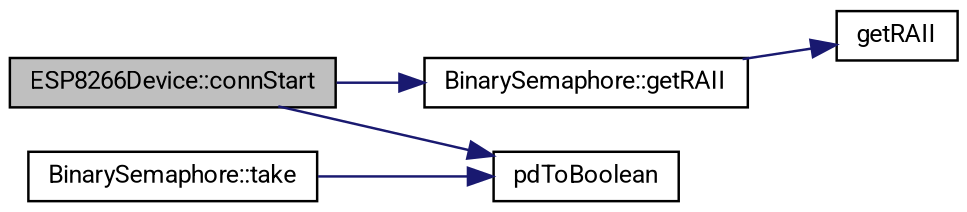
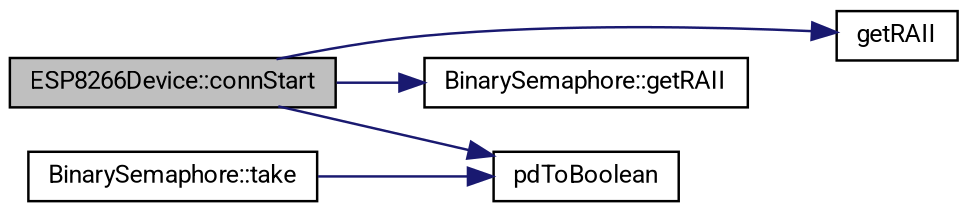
(777, 54) -> (543, 29)
